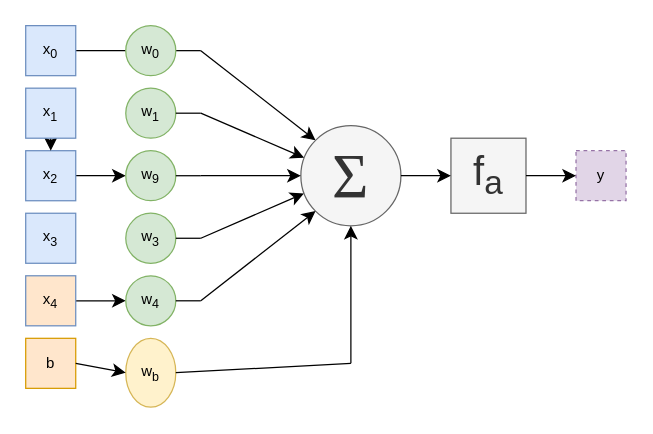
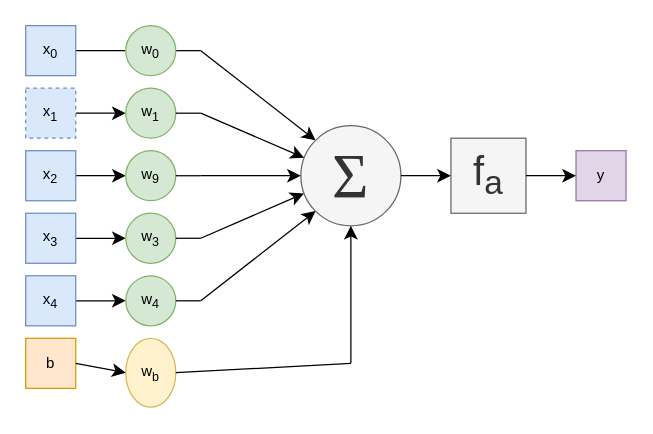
(51, 113) -> (51, 113)
(51, 139) -> (96, 113)
(601, 176) -> (601, 176)
none -> (96, 238)
(51, 301) -> (51, 301)
